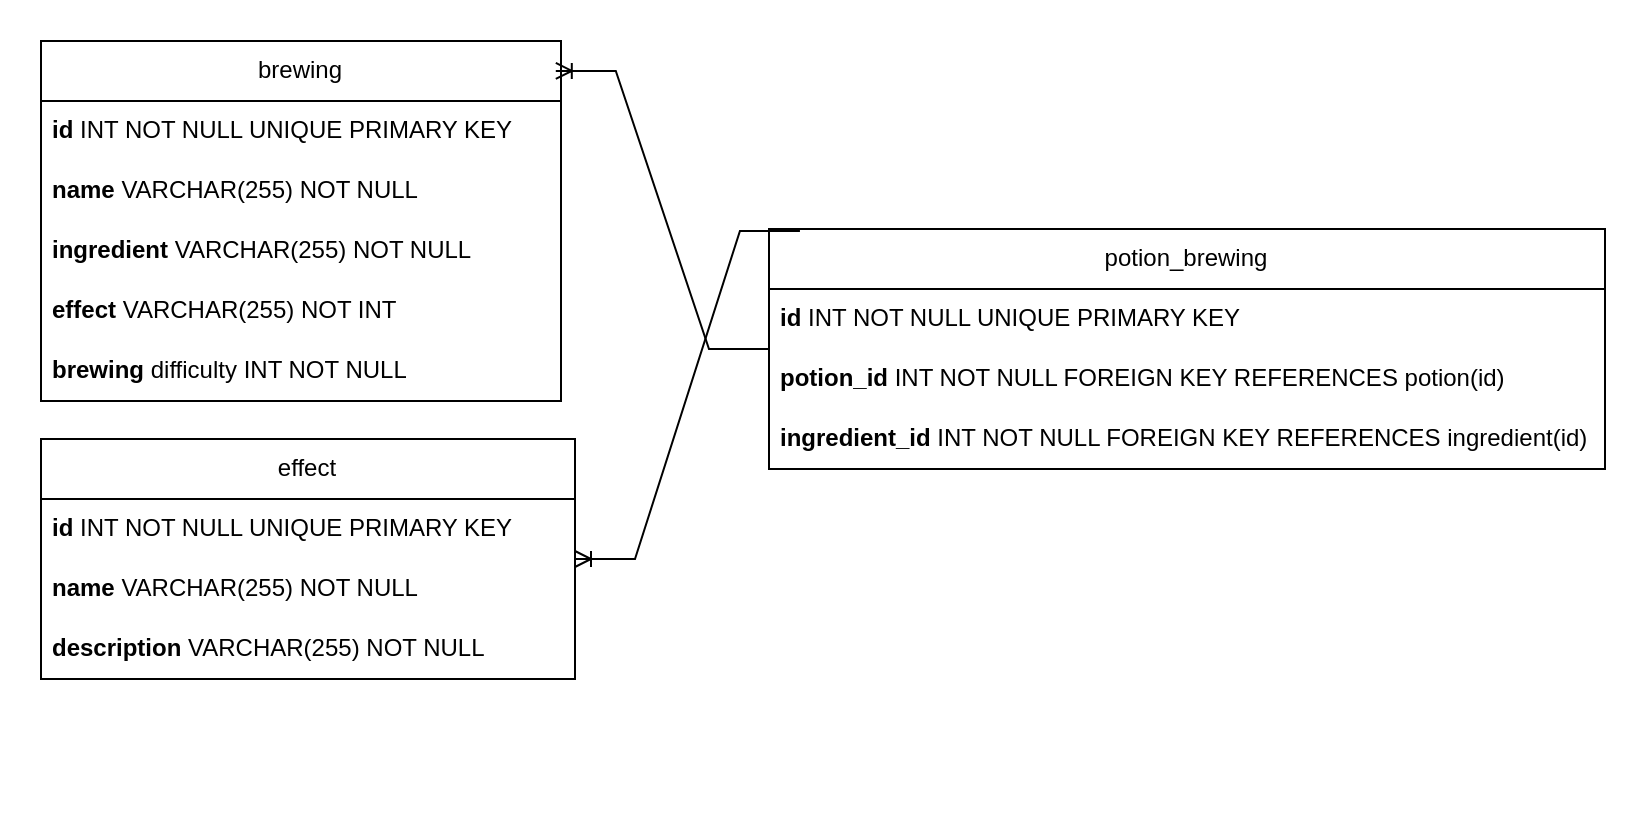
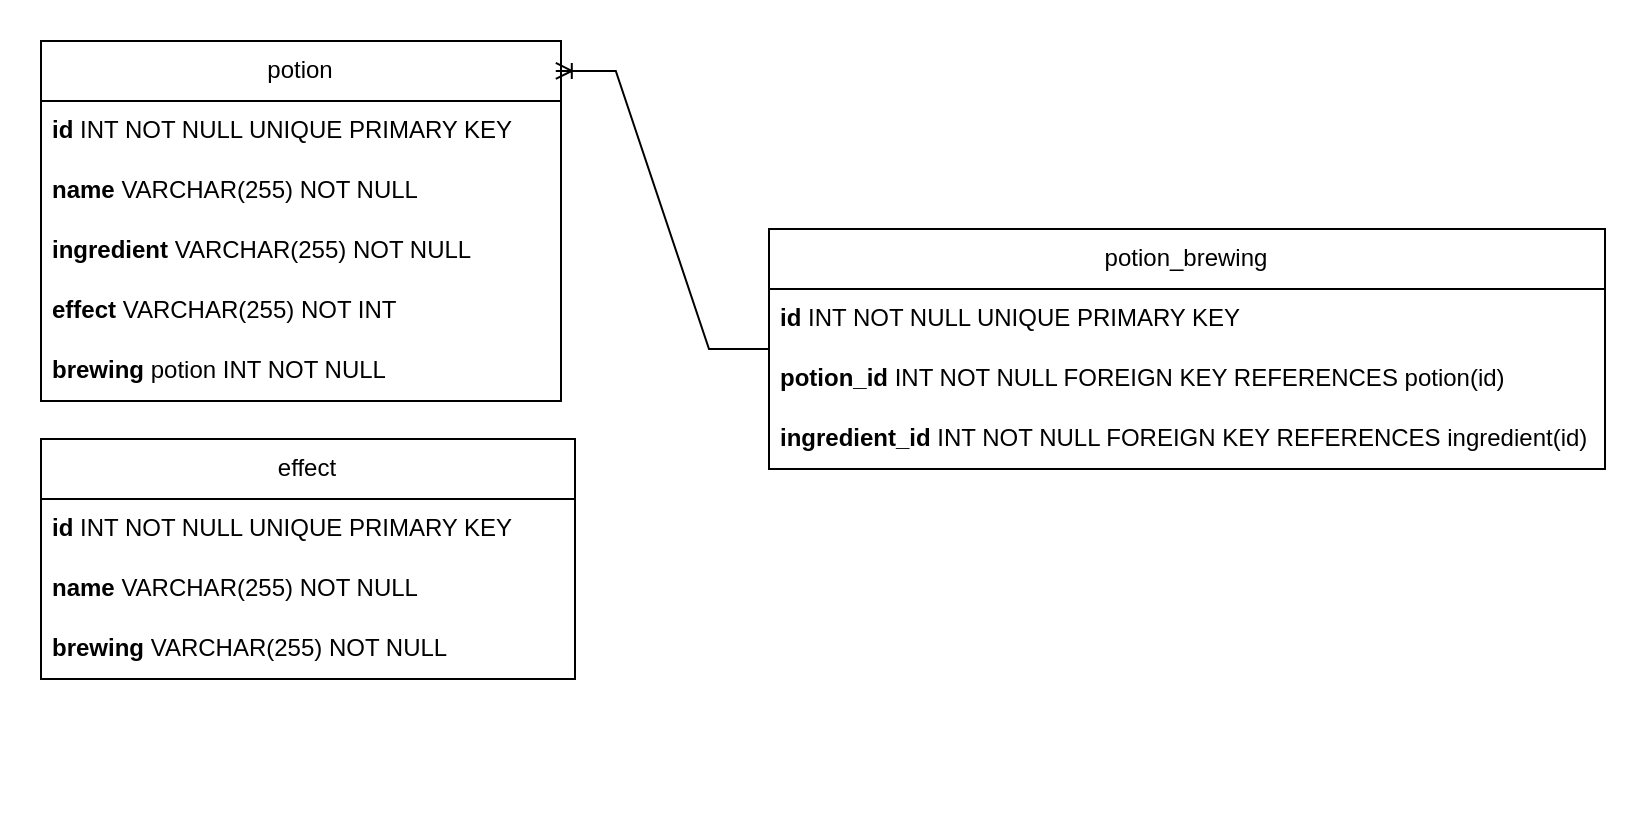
(301, 71) -> (301, 71)
(236, 371) -> (216, 371)
(661, 479) -> none
(259, 649) -> (235, 649)
